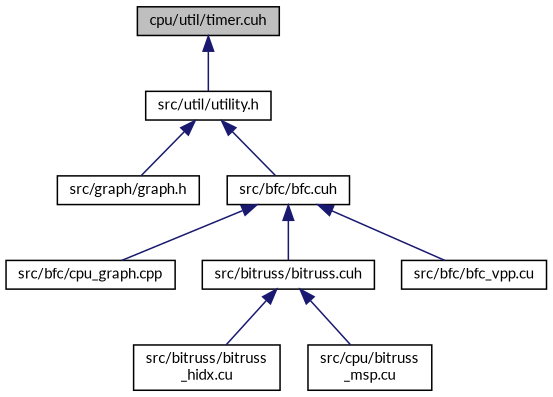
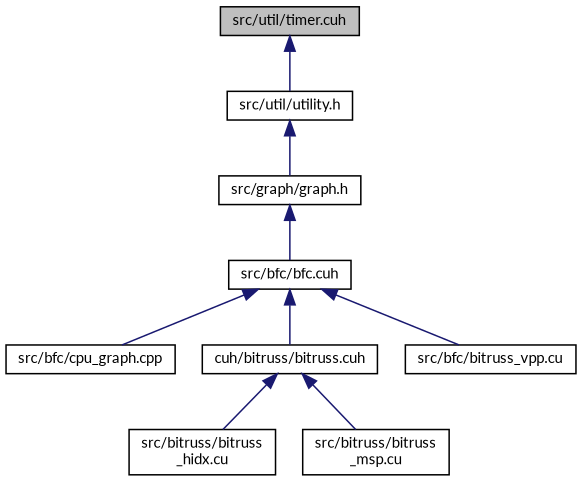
(208, 21) -> (290, 21)
(254, 154) -> (290, 240)
(288, 275) -> (290, 359)
(474, 275) -> (491, 359)
(370, 368) -> (376, 452)
